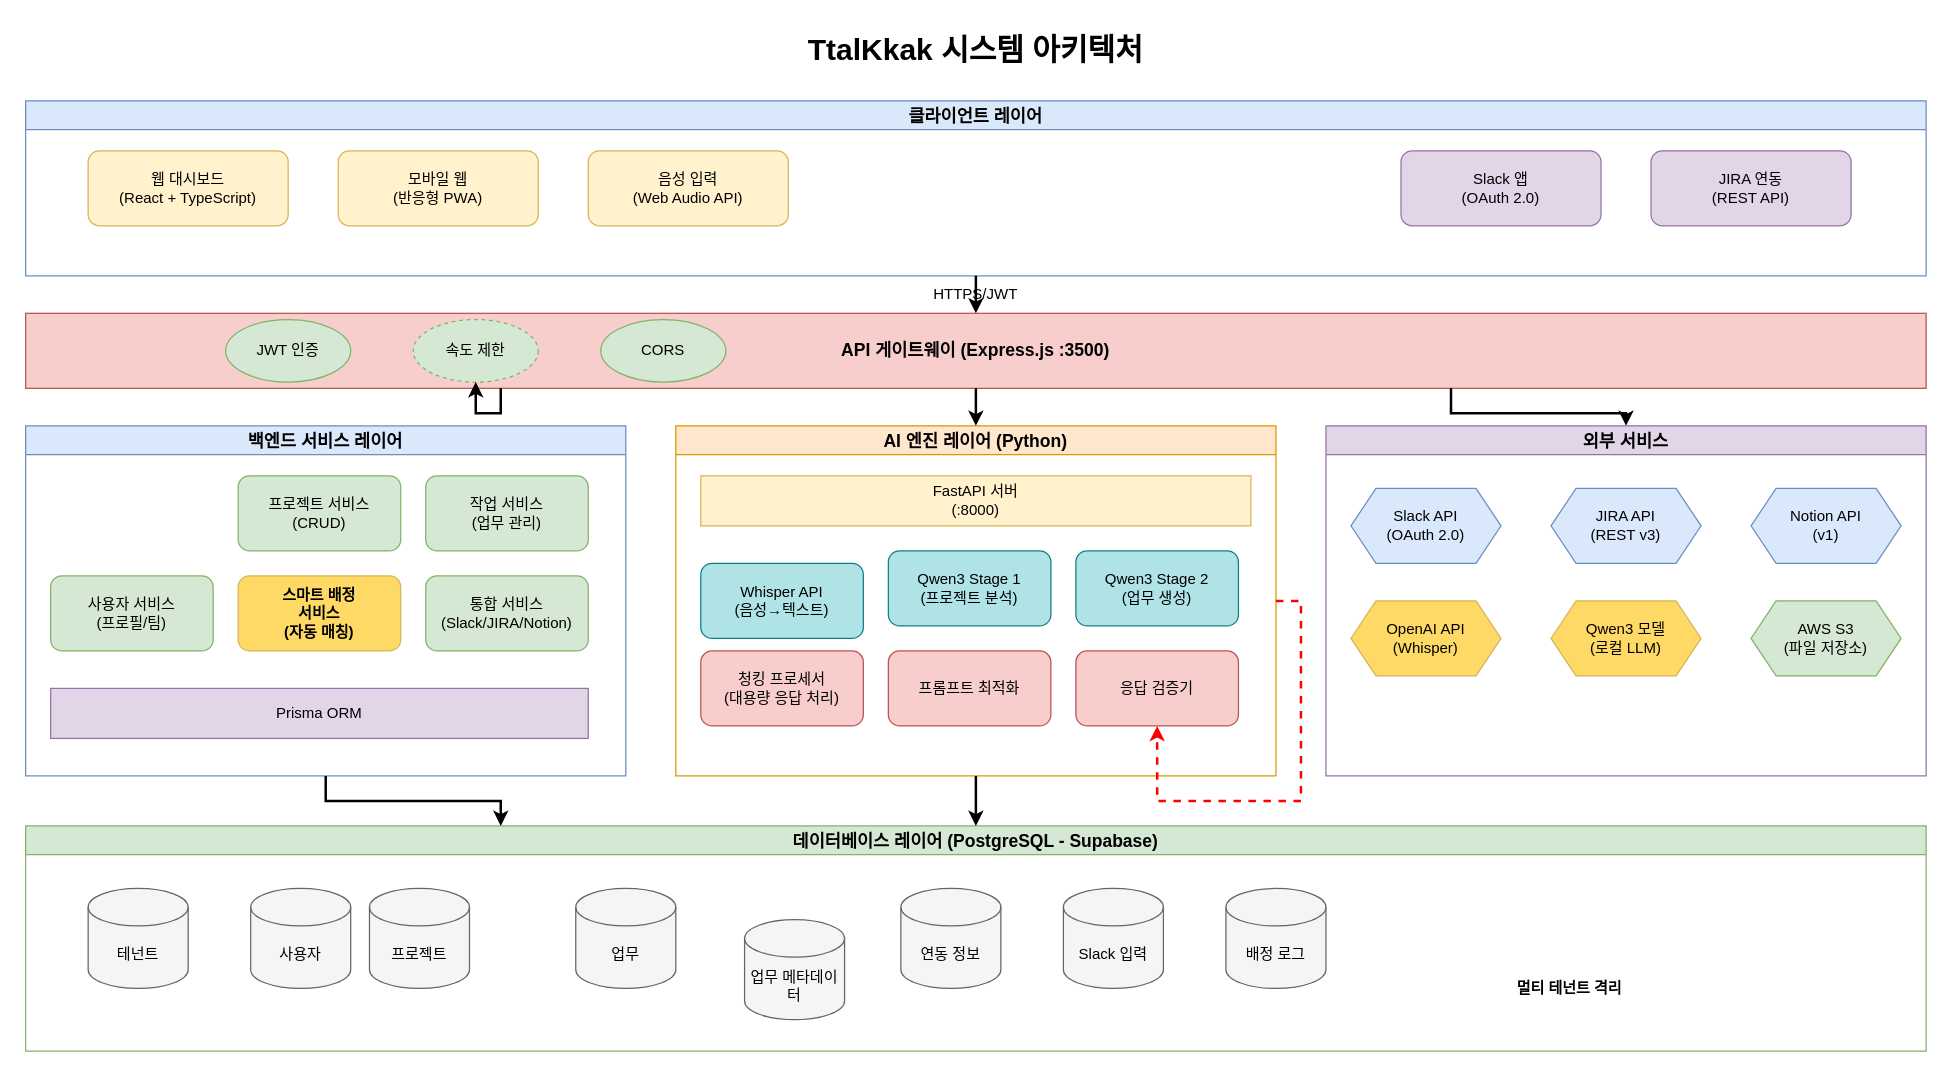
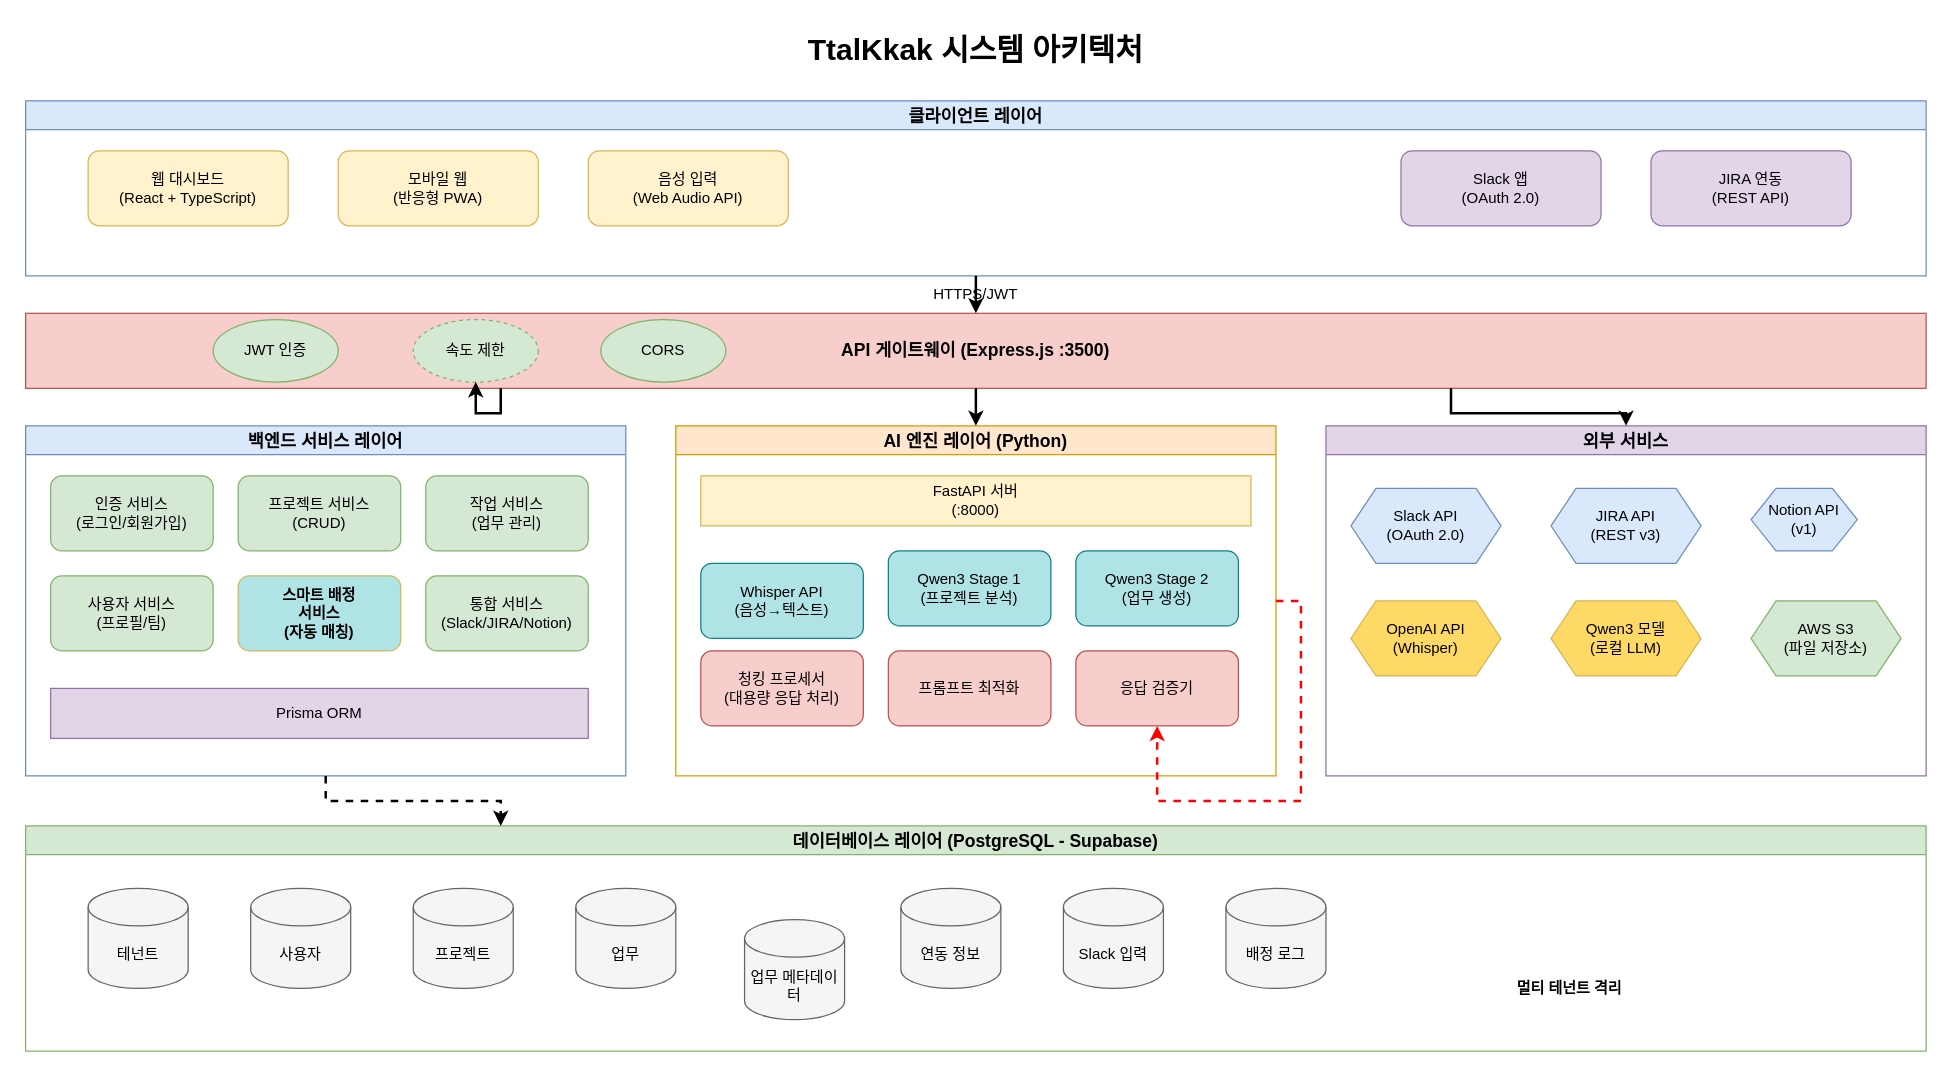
(288, 351) -> (276, 351)
none -> (132, 513)
(1826, 526) -> (1804, 519)
(319, 613) -> (319, 613)
(976, 796) -> none
(407, 801) -> (407, 801)
(419, 938) -> (463, 938)
